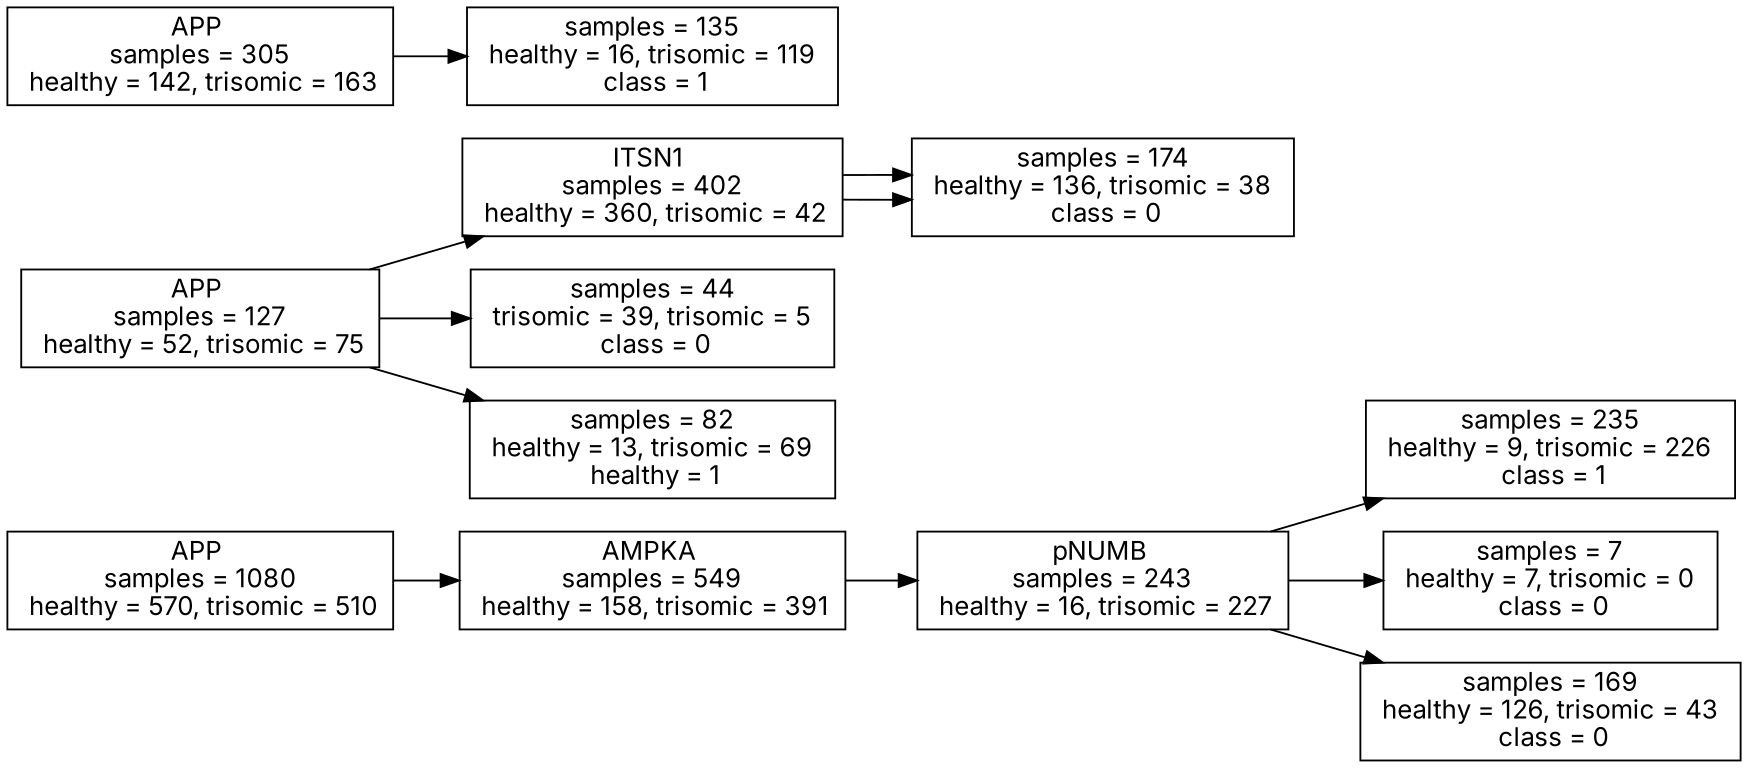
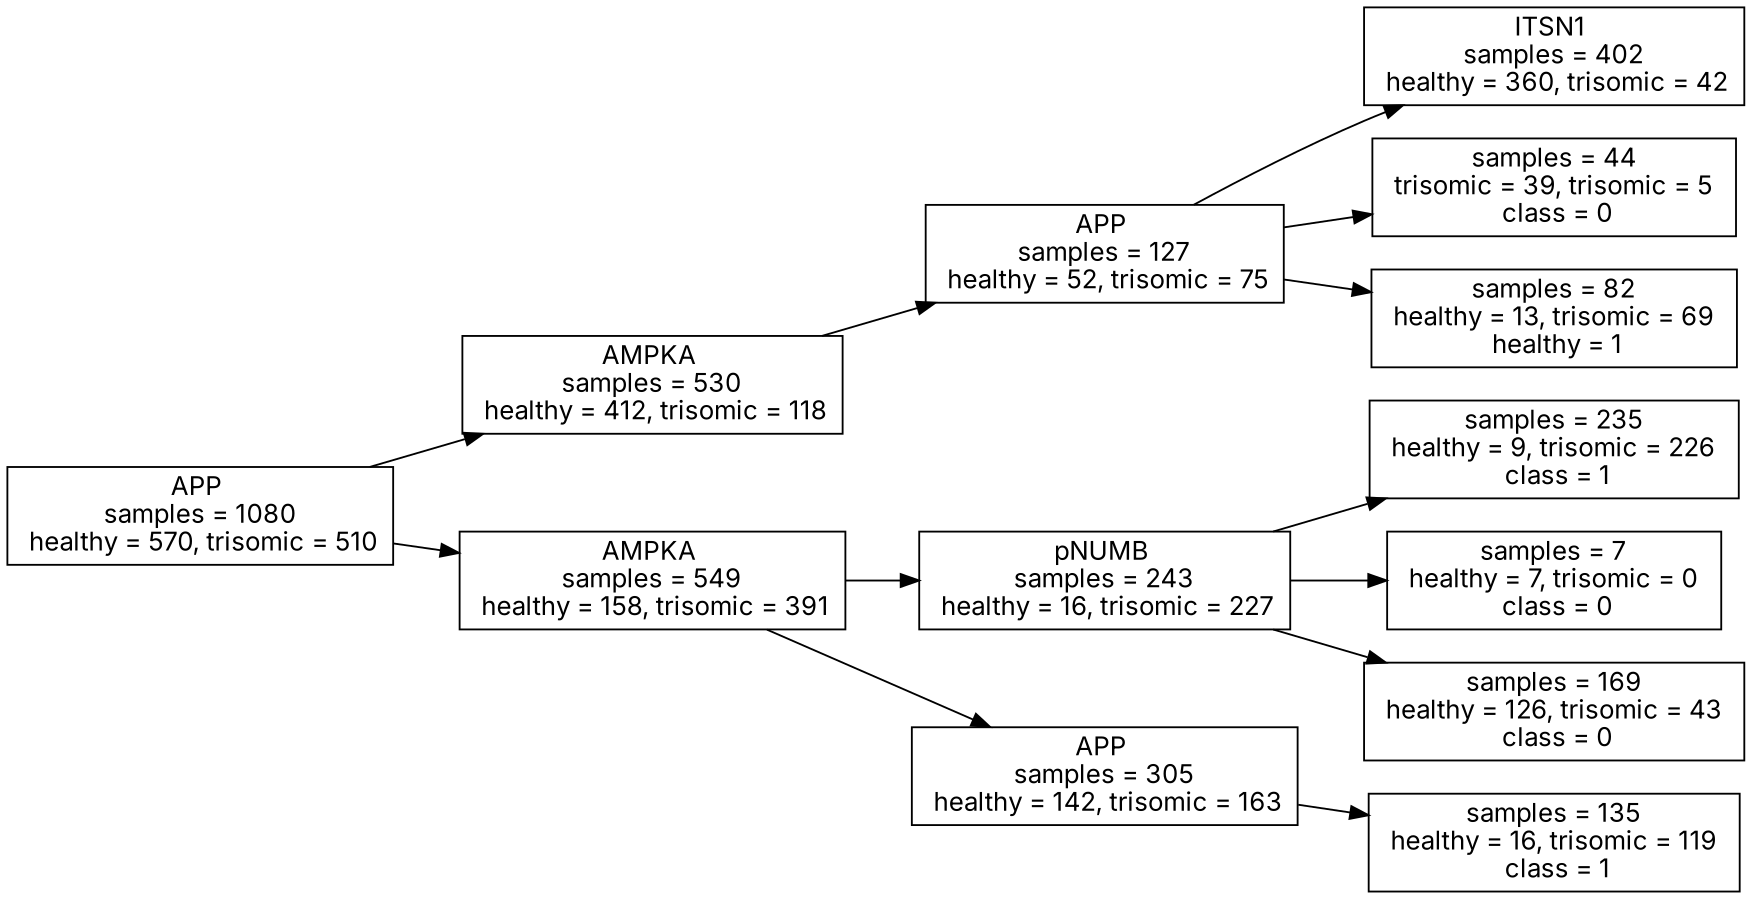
(1103, 187) -> none
none -> (653, 385)
none -> (870, 675)
